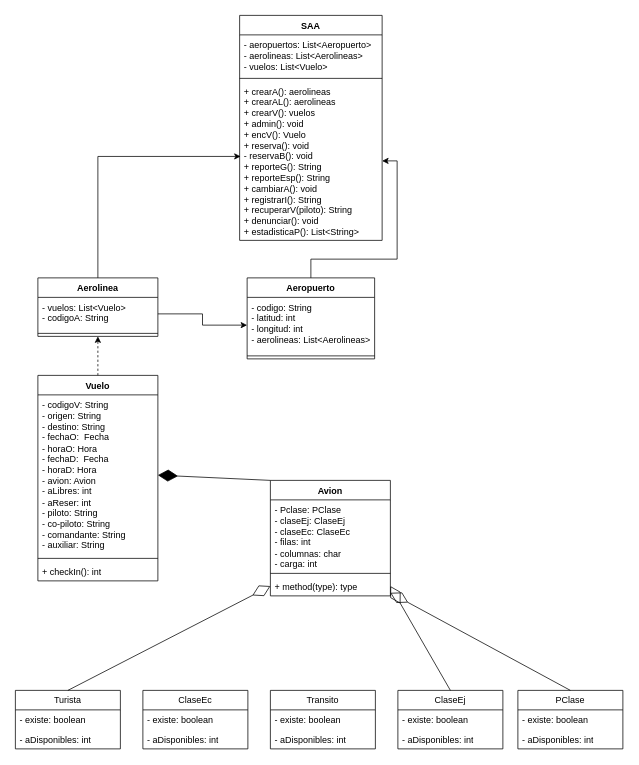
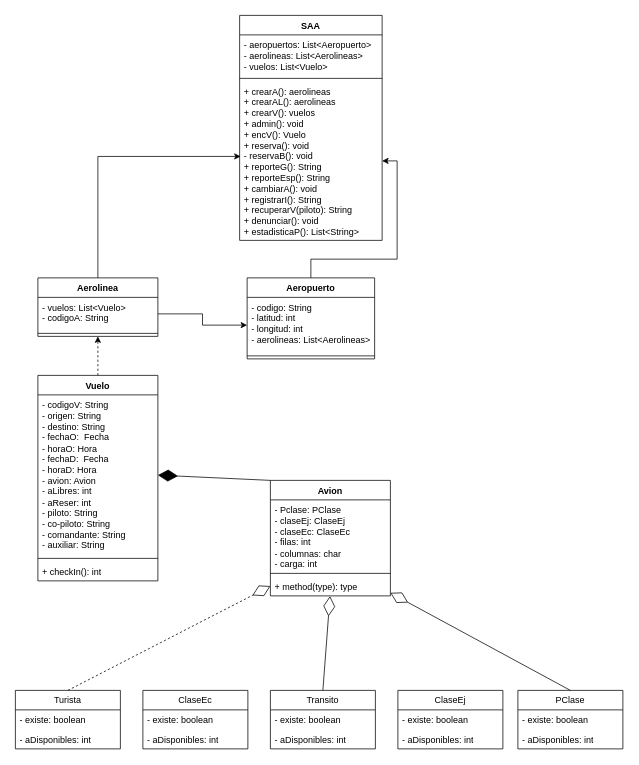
(162, 642) -> (162, 642)
(425, 646) -> none
none -> (326, 652)
